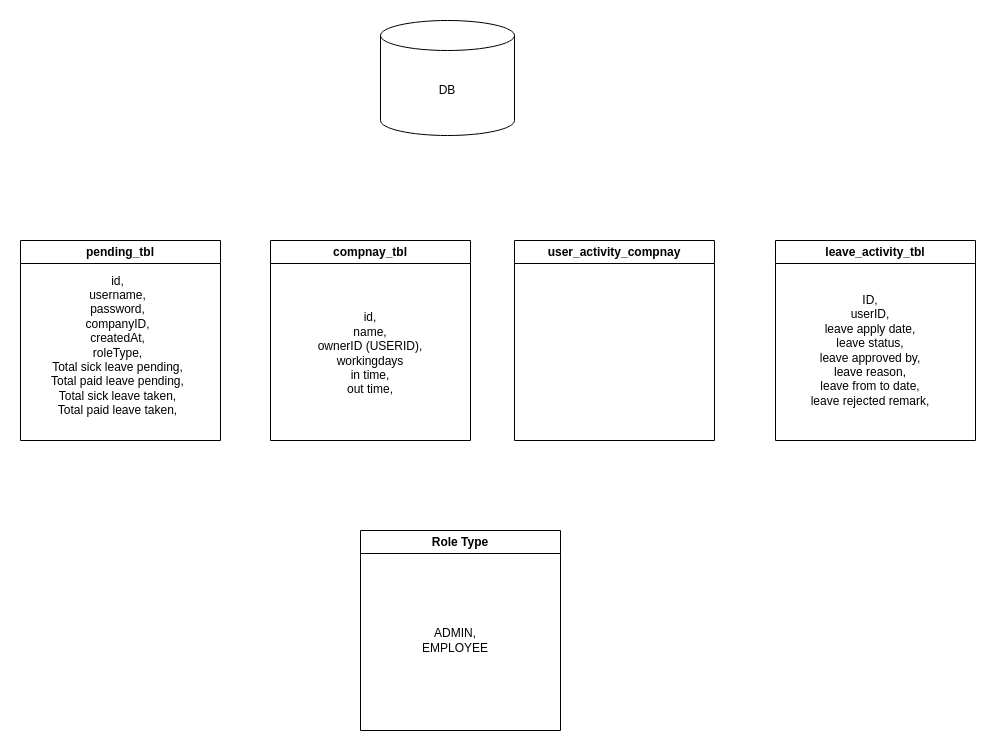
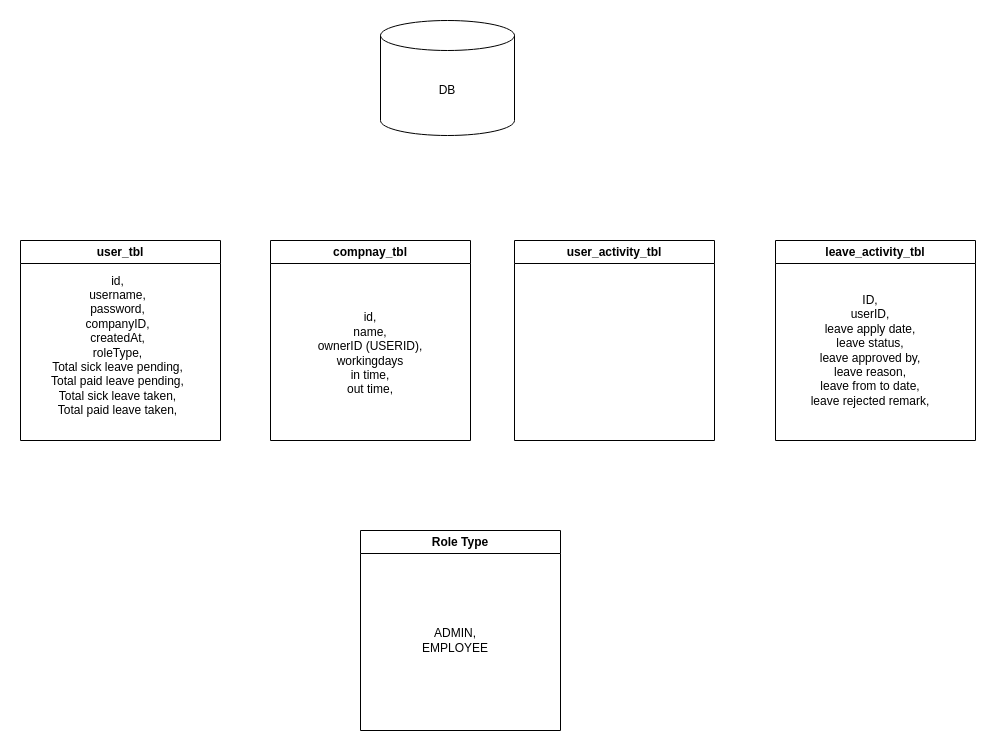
(121, 253) -> (121, 253)
(615, 253) -> (615, 253)
